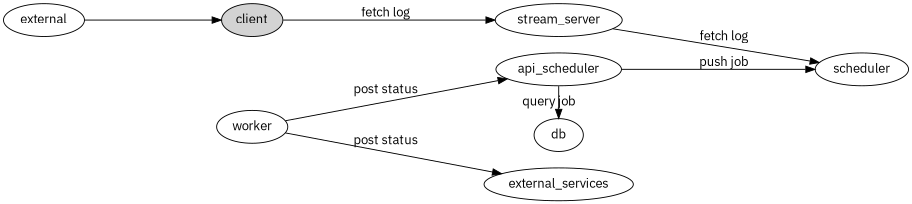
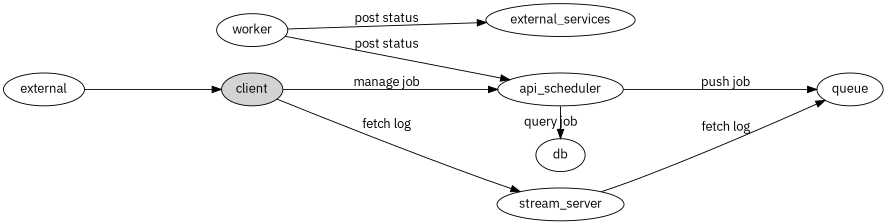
(862, 69) -> (850, 89)
none -> (386, 89)
